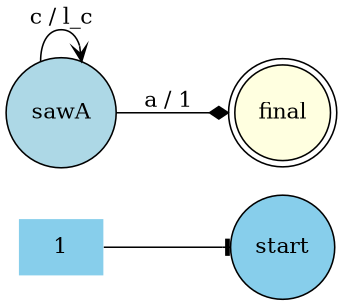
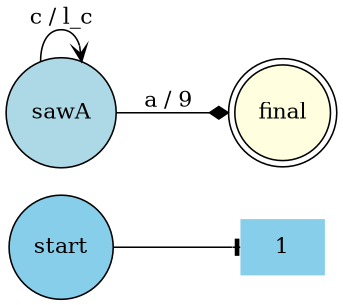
(172, 101) -> (172, 101)
(163, 247) -> (173, 247)
